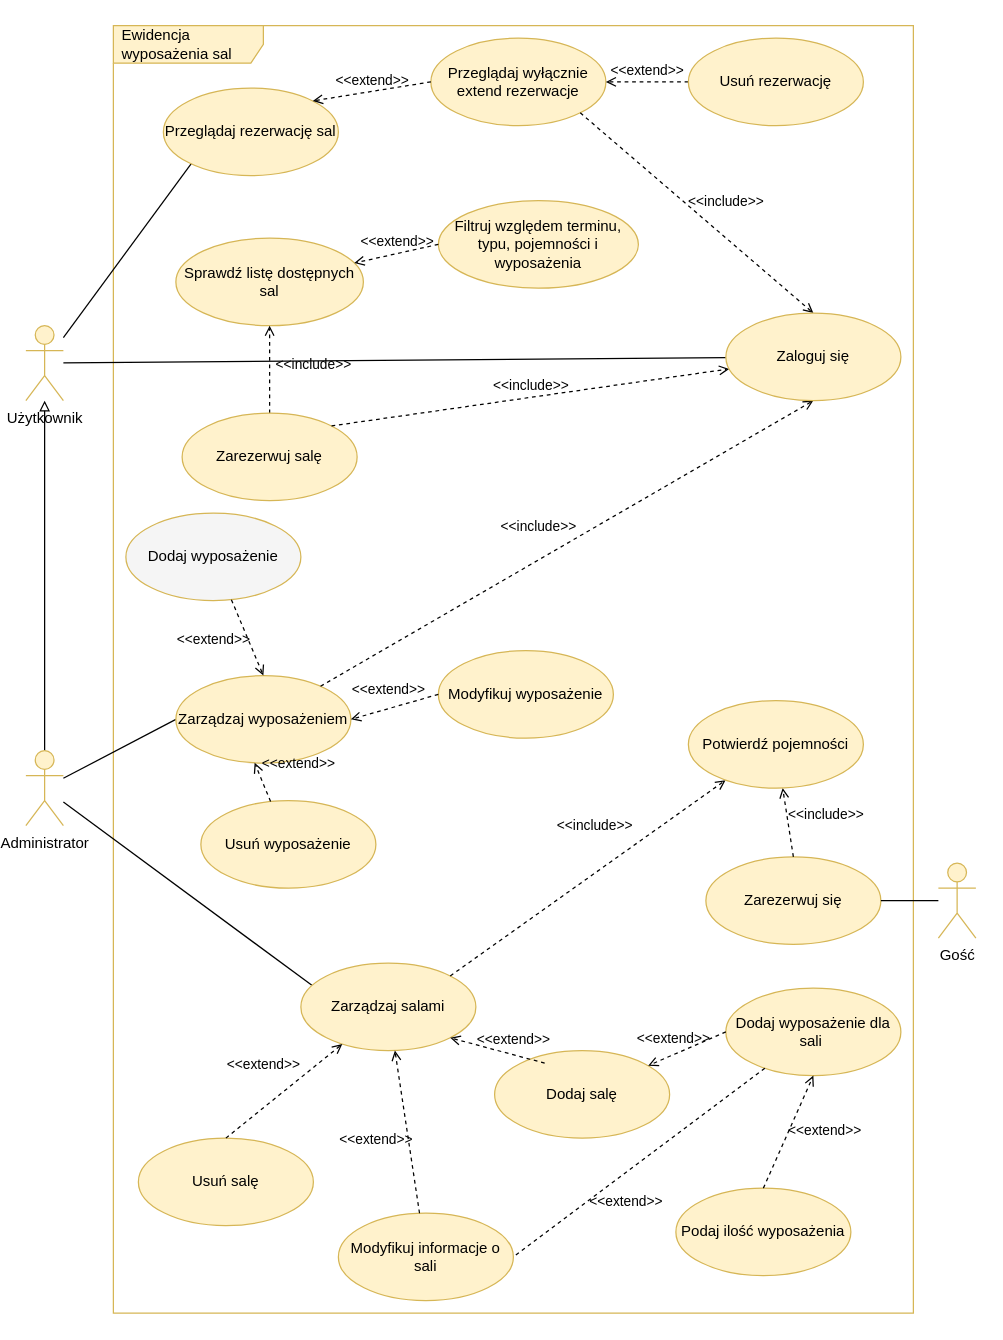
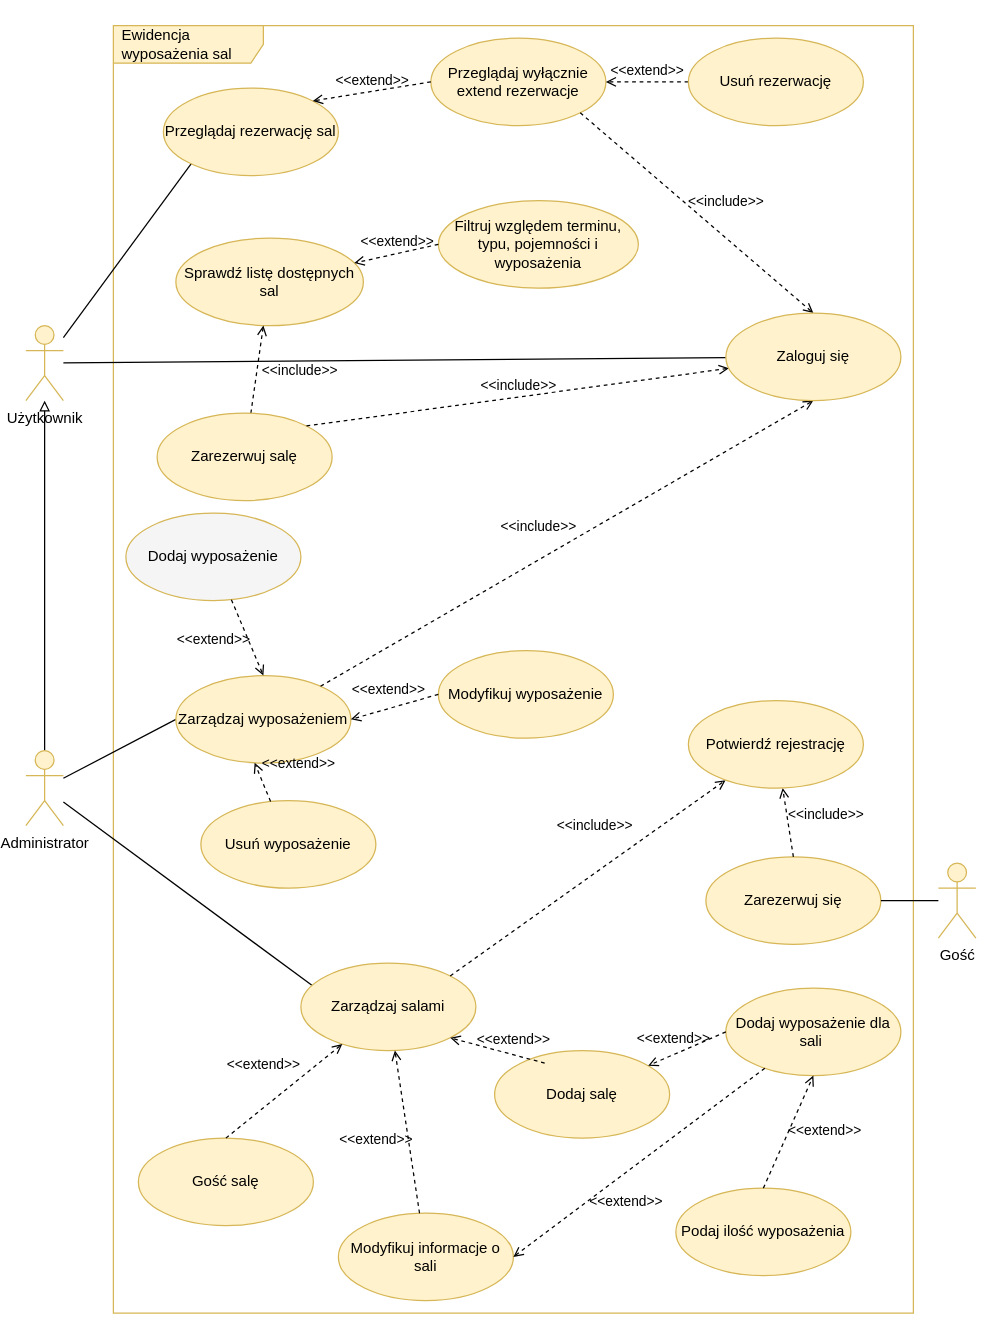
(269, 457) -> (244, 457)
(776, 744) -> (776, 744)
(226, 1182) -> (226, 1182)
(516, 1254) -> (518, 1253)
